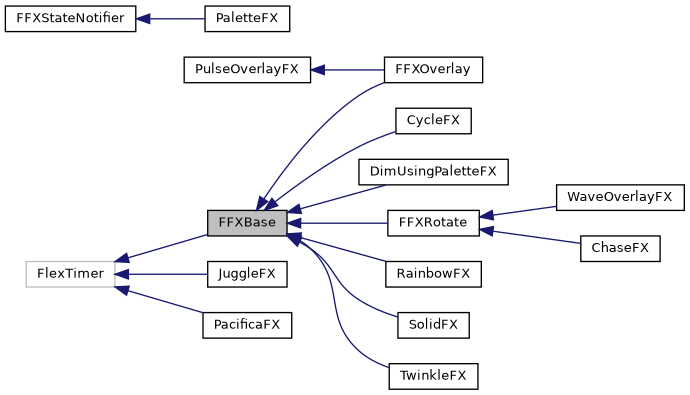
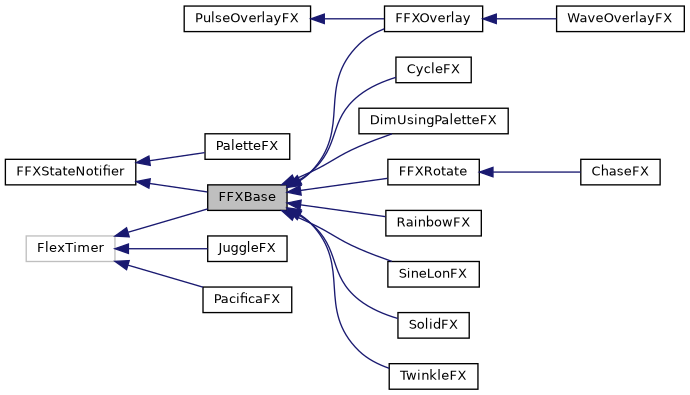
none -> (179, 188)
(525, 211) -> (527, 19)
none -> (434, 274)
